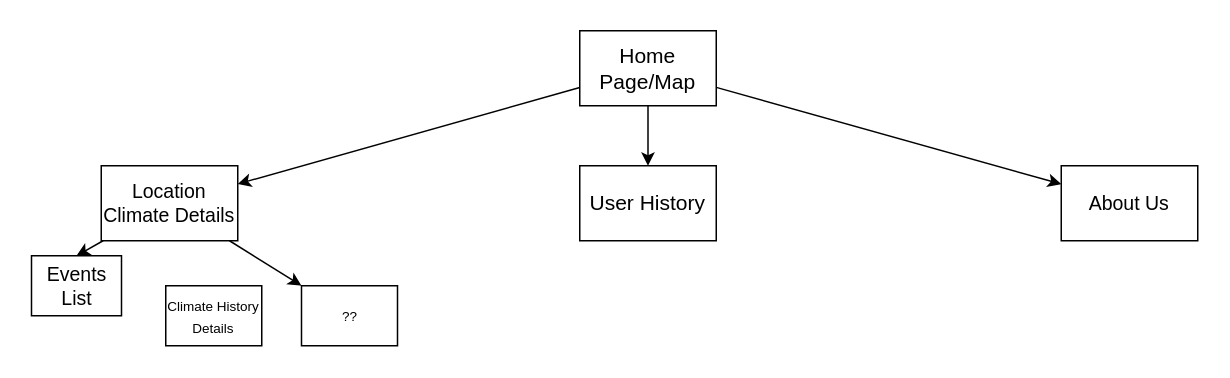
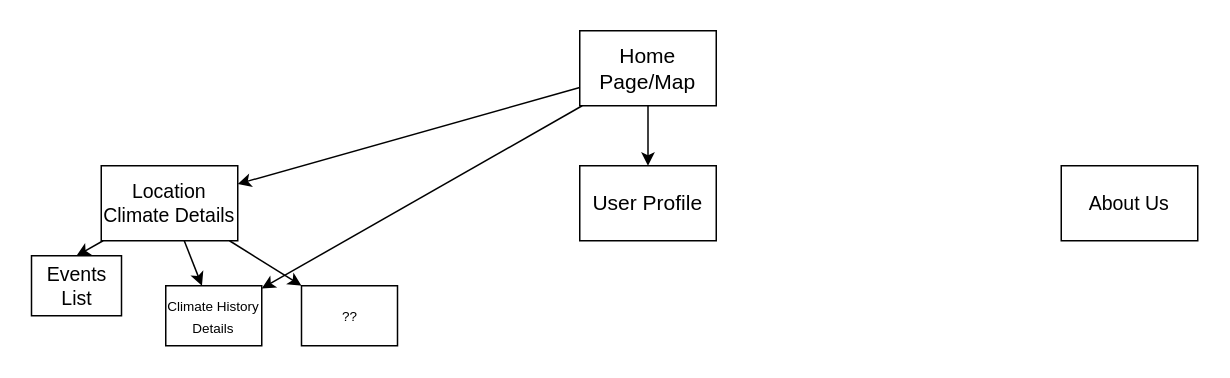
(884, 134) -> (427, 194)
(648, 203) -> (648, 203)
none -> (191, 259)
